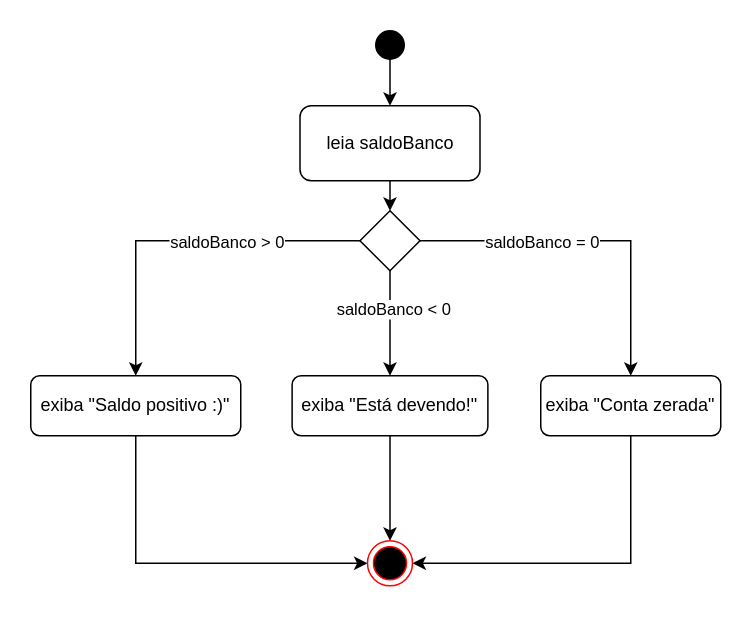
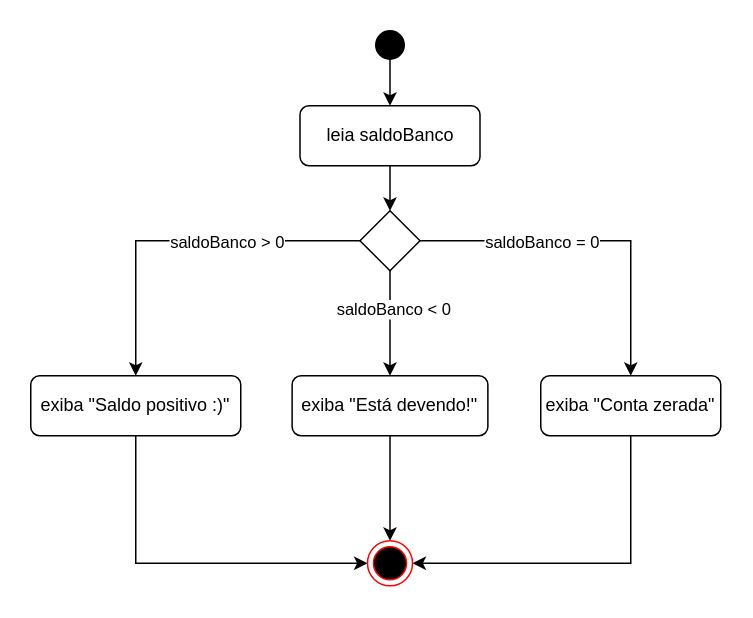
(390, 143) -> (390, 136)
